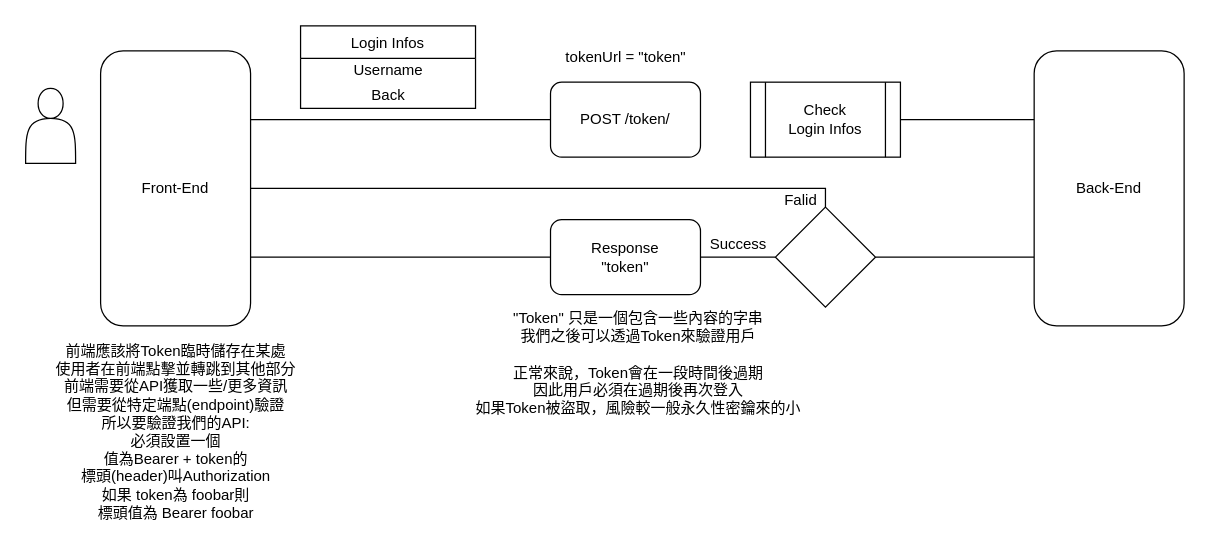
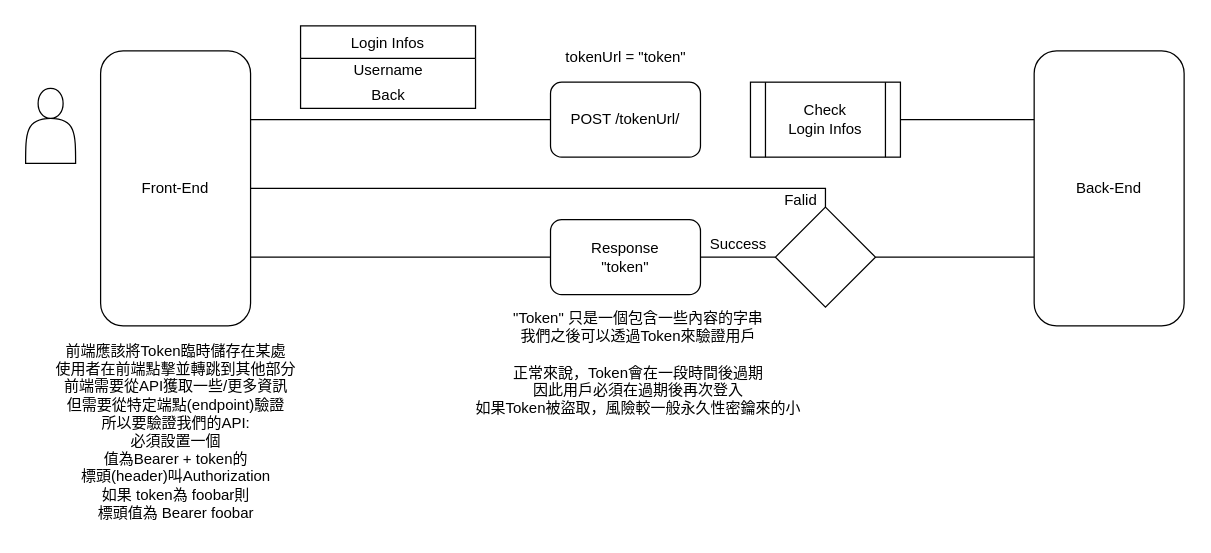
(626, 119) -> (626, 119)
